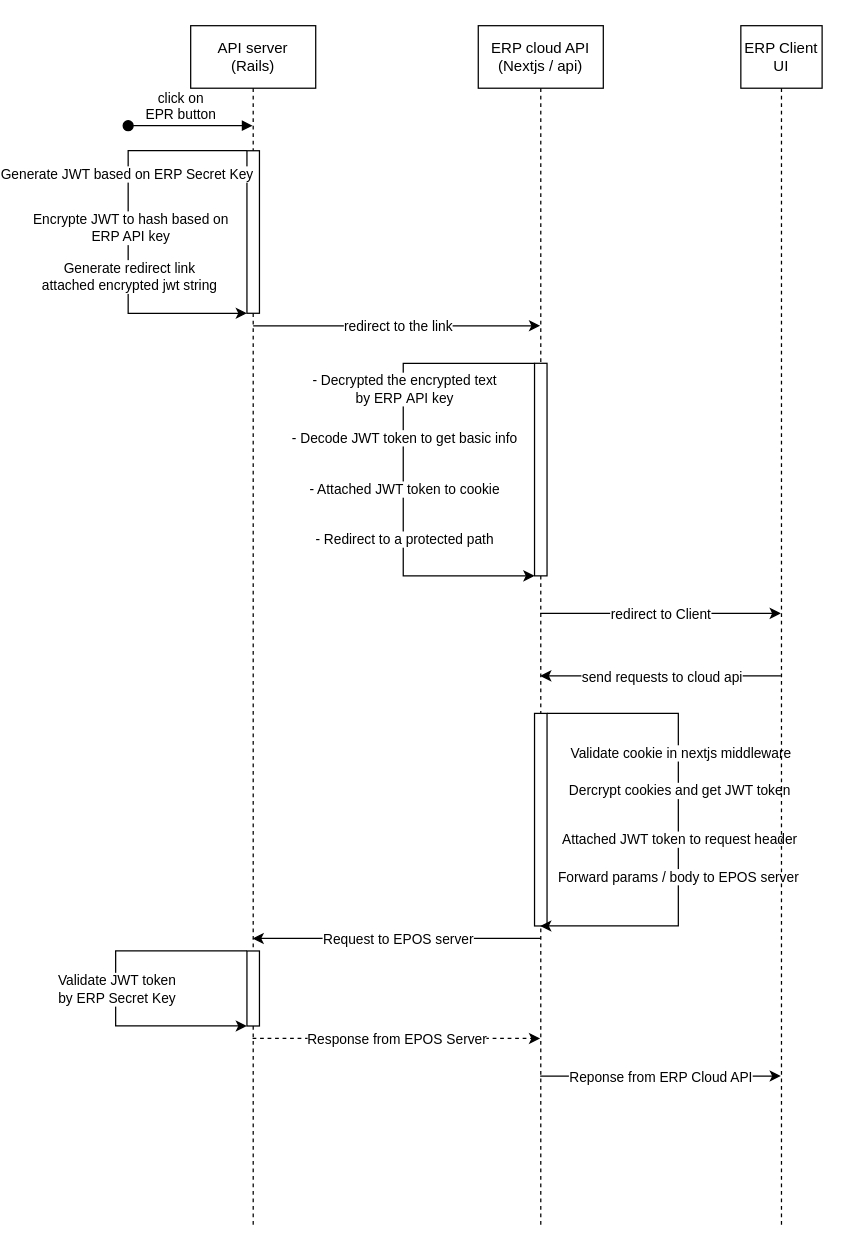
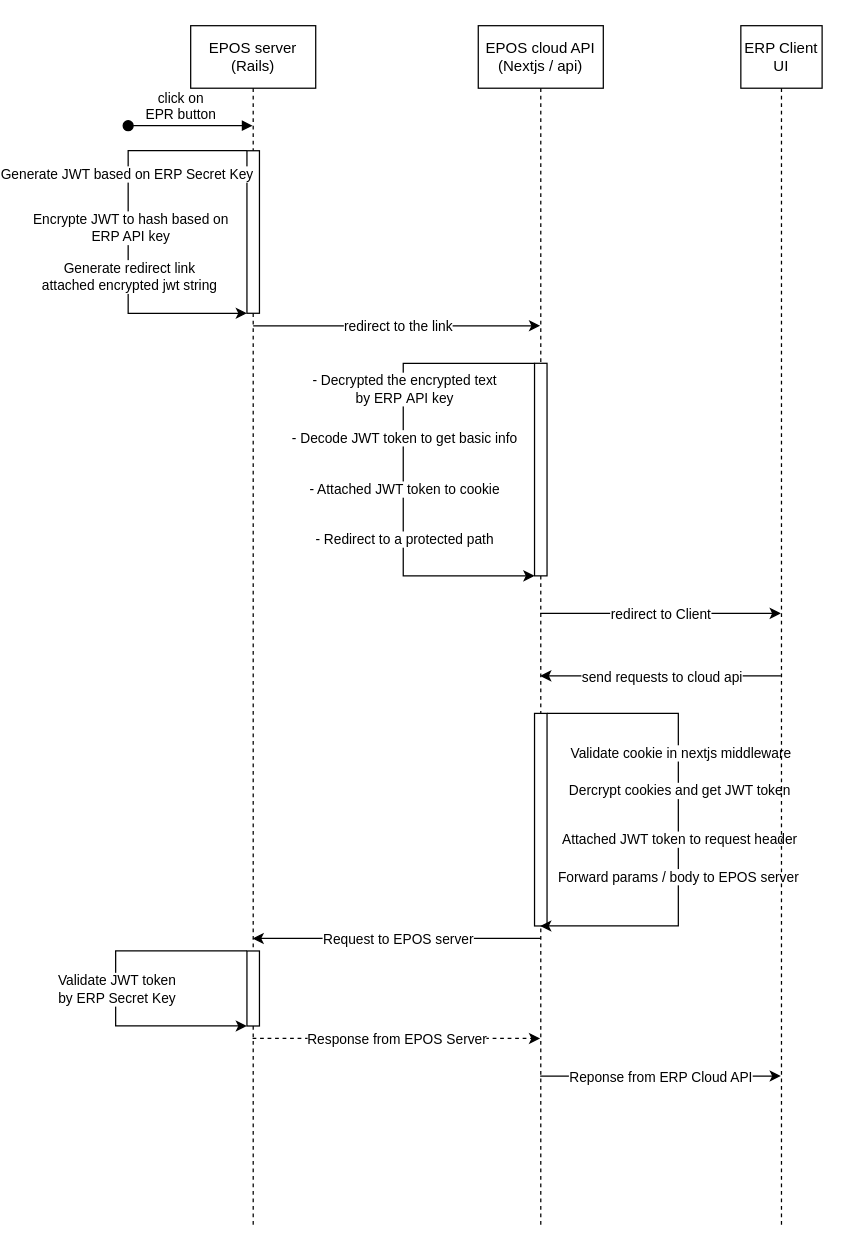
(253, 57) -> (253, 57)
(541, 57) -> (541, 57)
